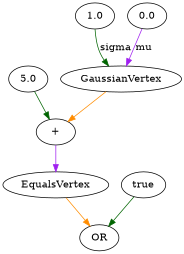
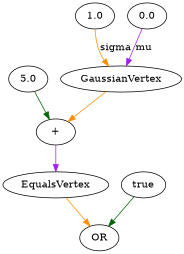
(97, 45) -> (97, 45)
